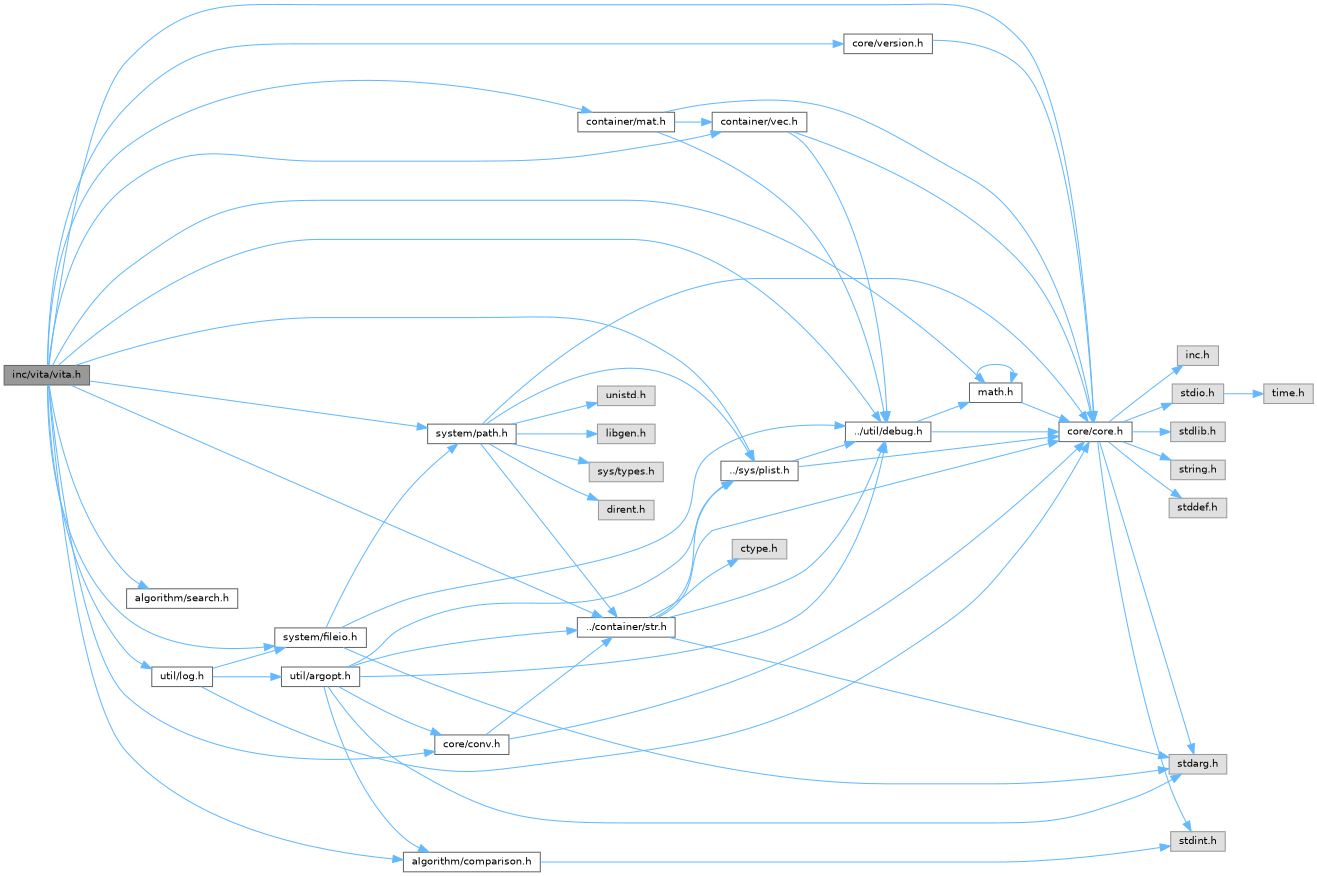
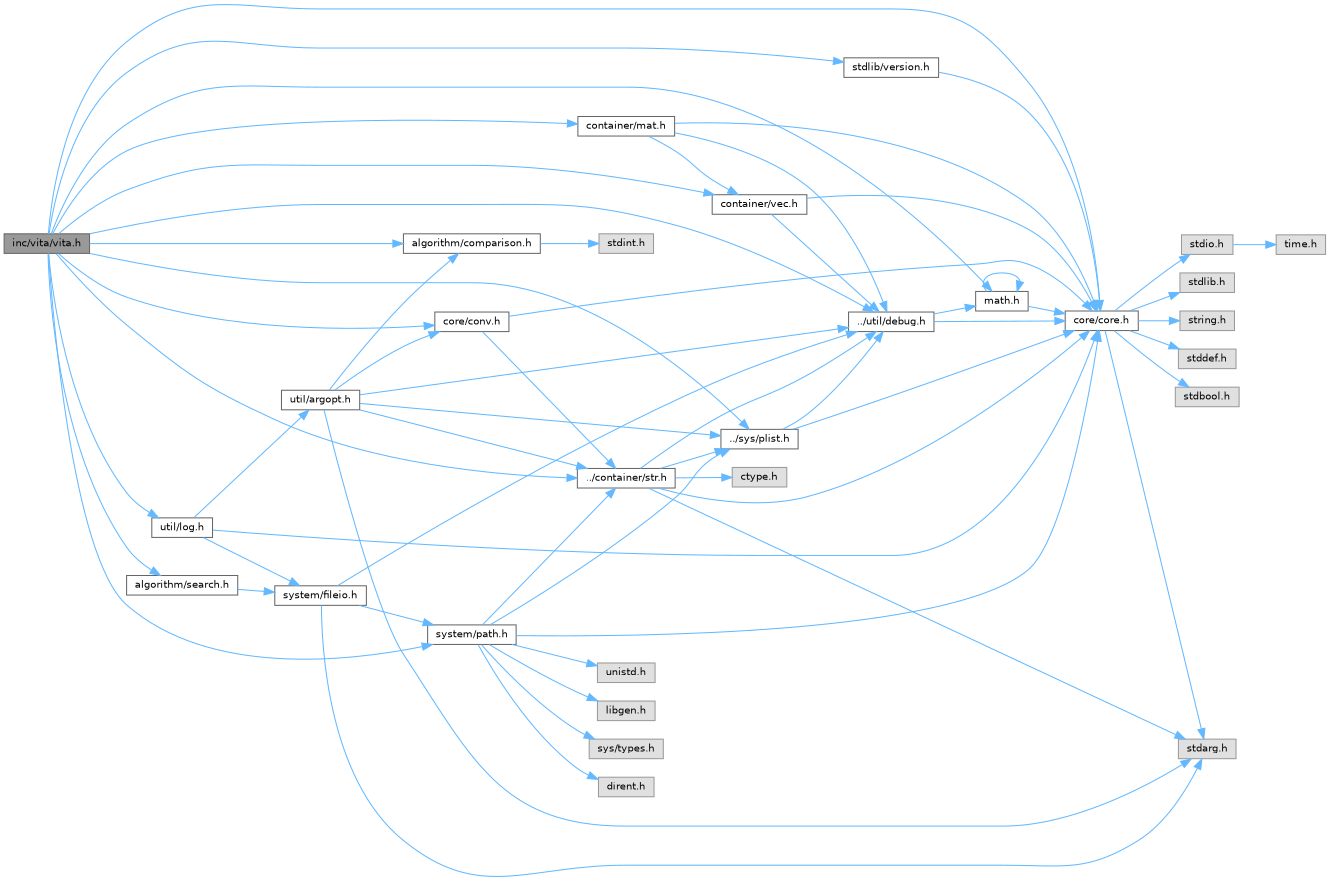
(888, 44) -> (891, 68)
(1198, 356) -> (1207, 397)
(92, 576) -> (251, 590)
(1130, 635) -> none
